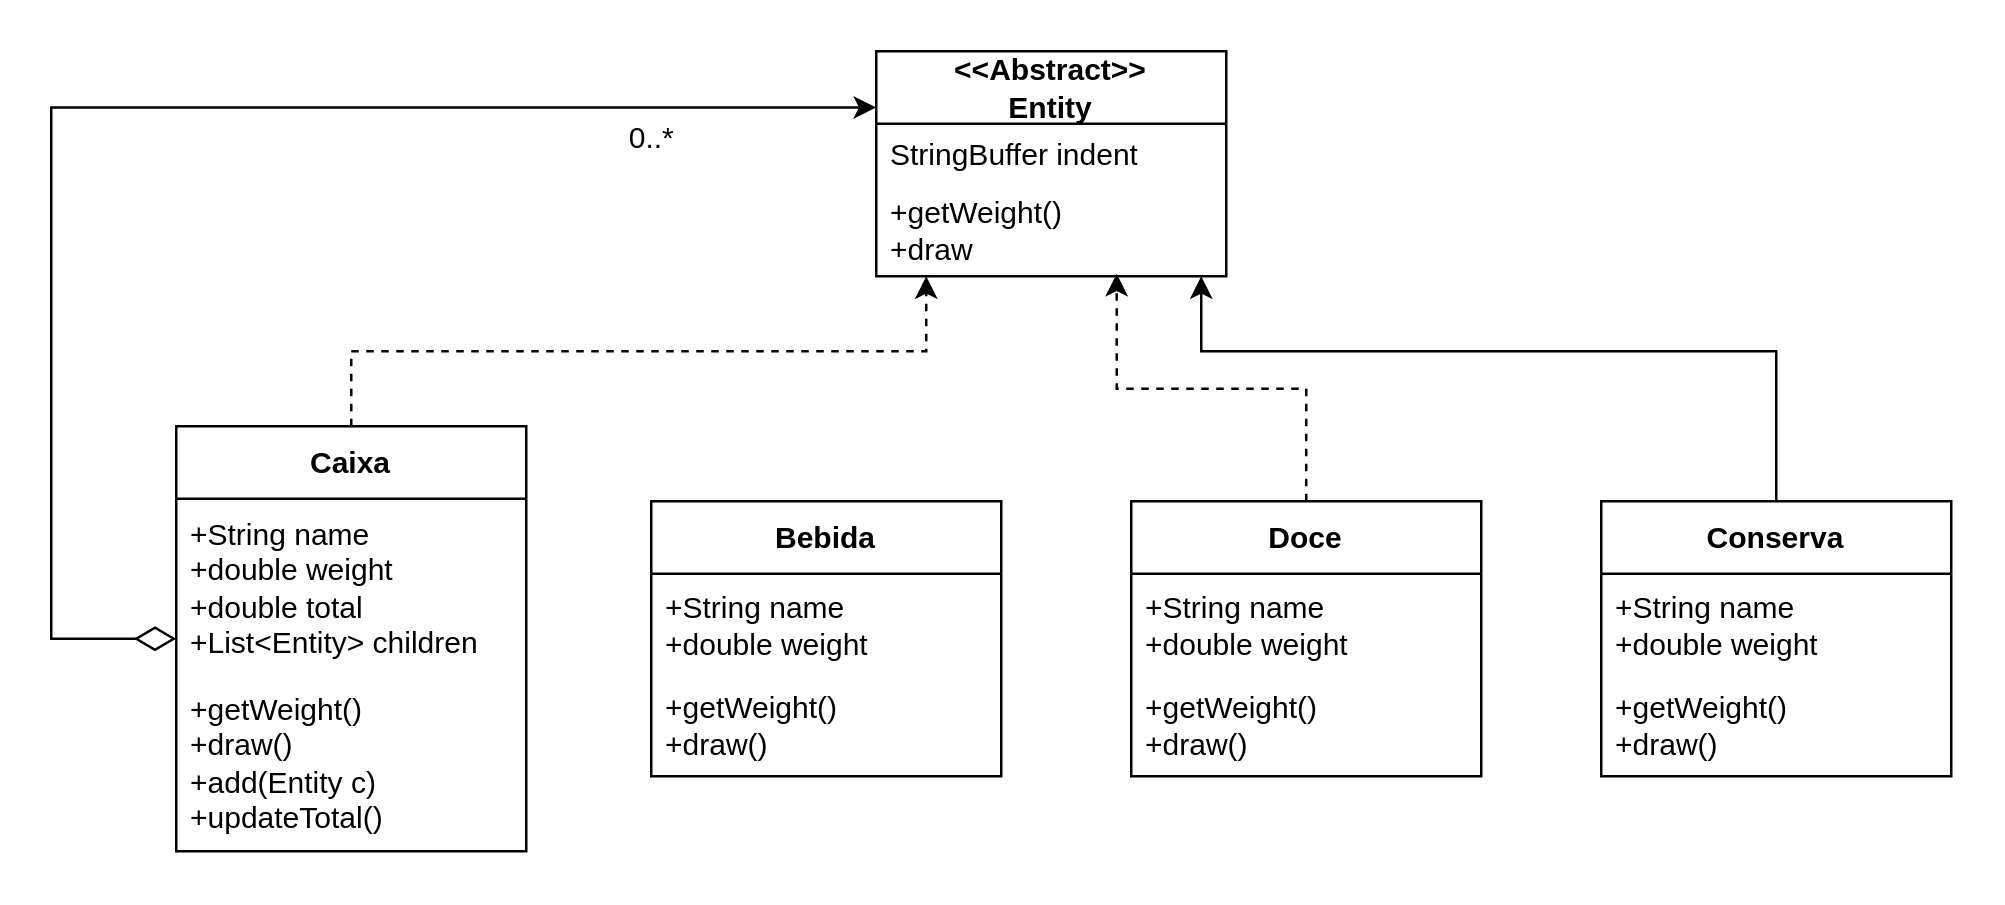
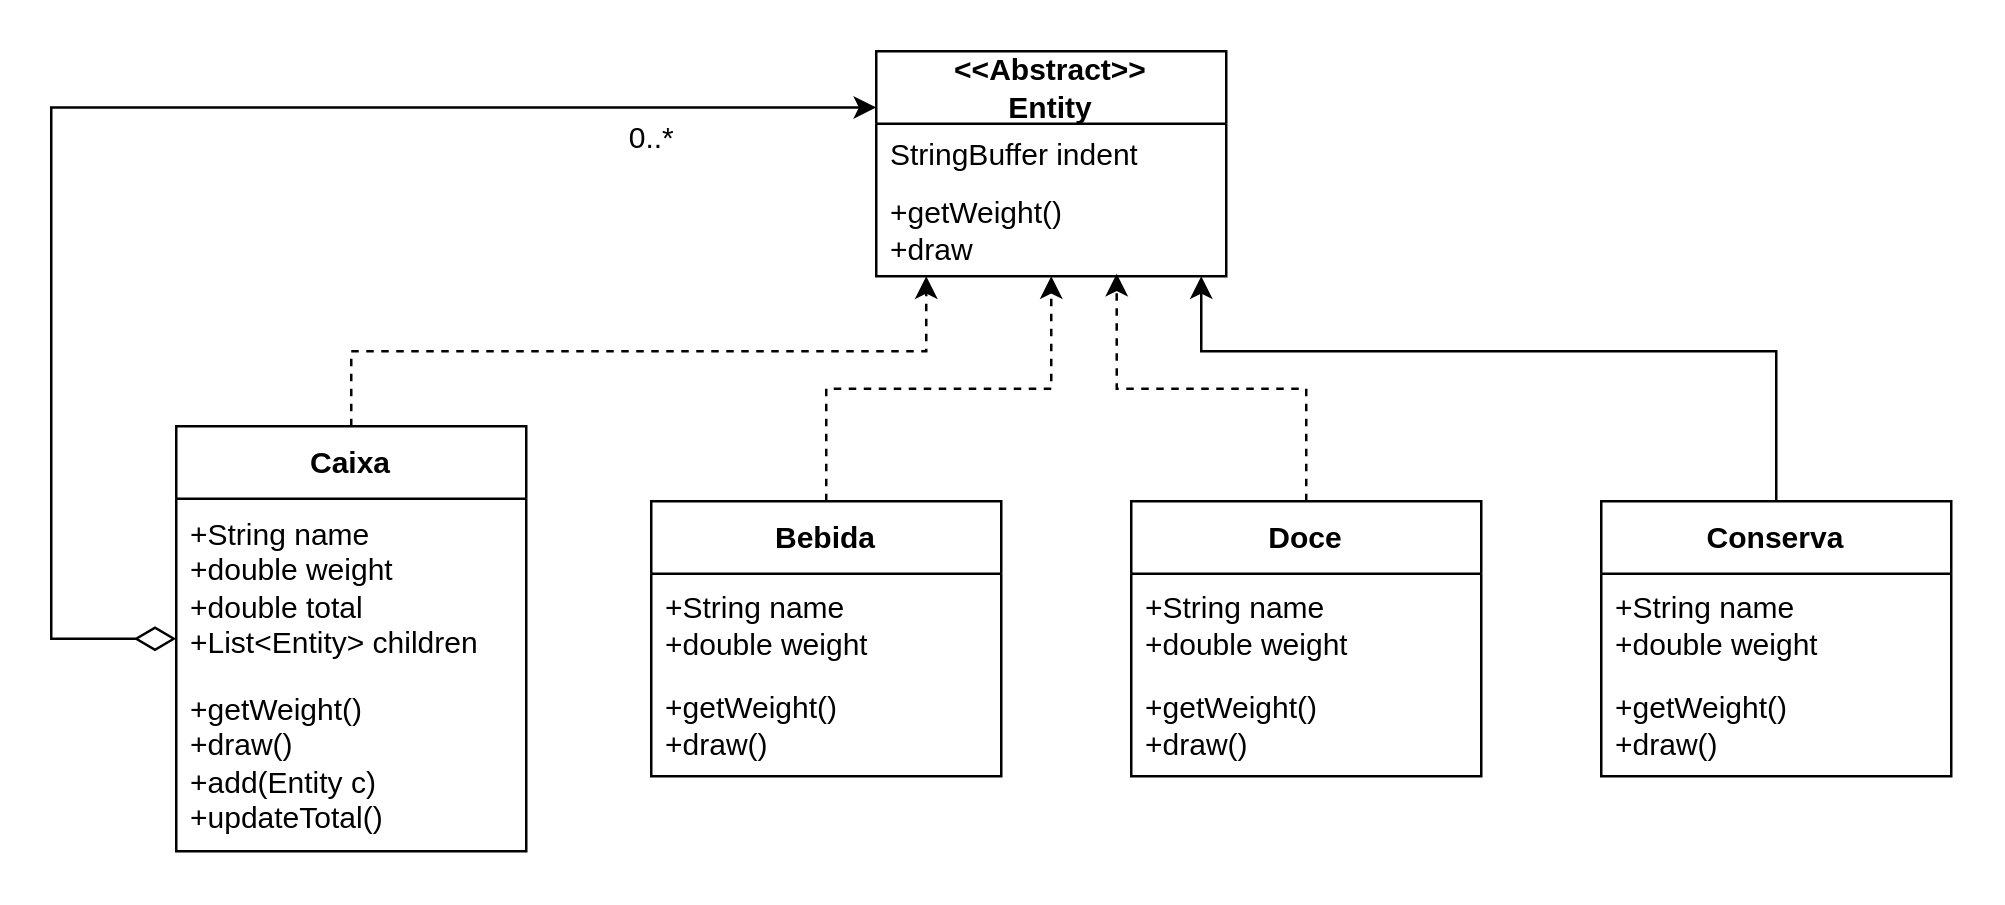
none -> (930, 389)
